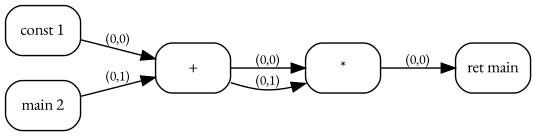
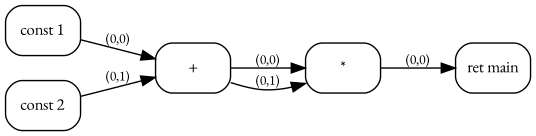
(43, 106) -> (43, 106)
